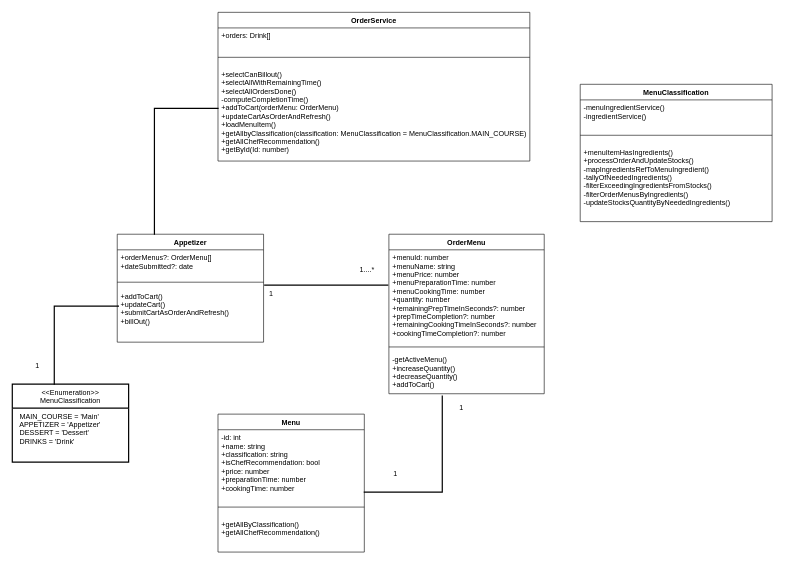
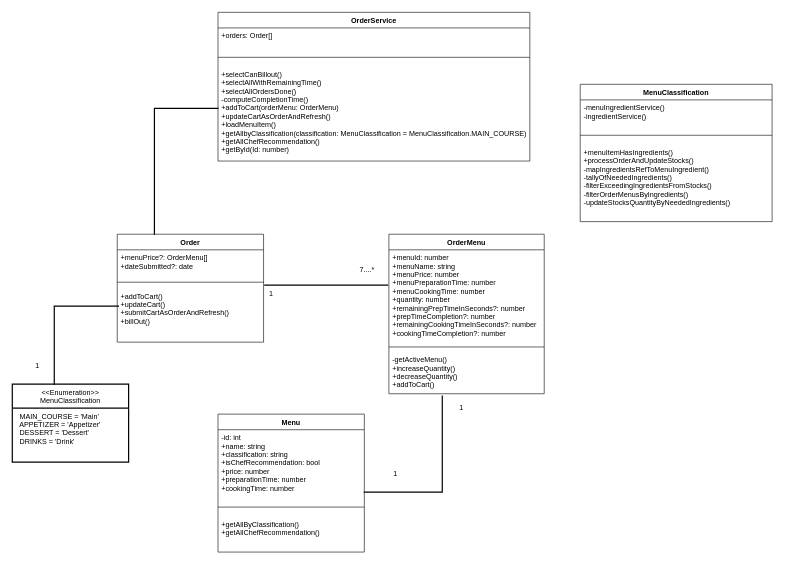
(251, 36) -> (252, 36)
(190, 242) -> (190, 242)
(169, 258) -> (166, 258)
(368, 270) -> (368, 270)
